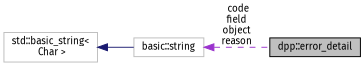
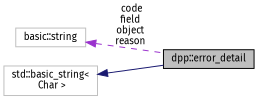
(121, 47) -> (136, 69)
